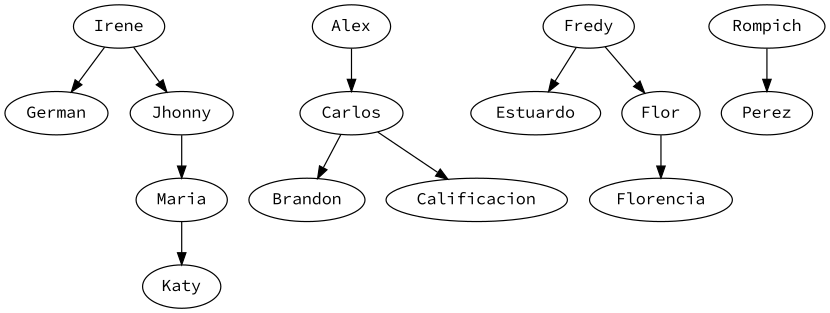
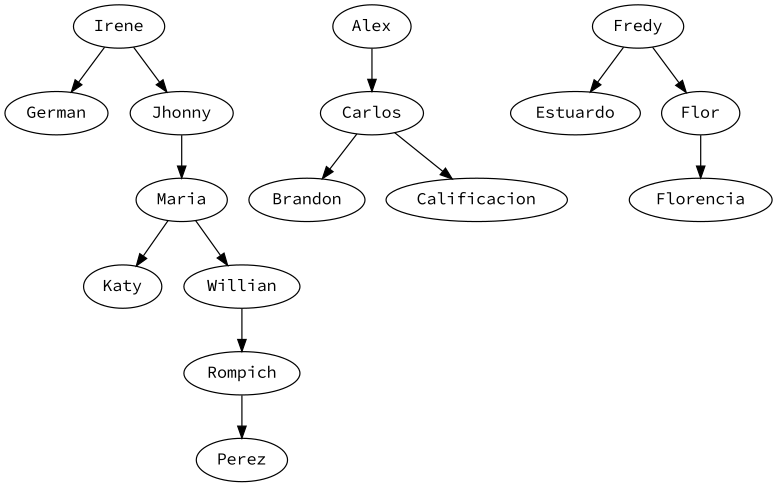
none -> (242, 287)
